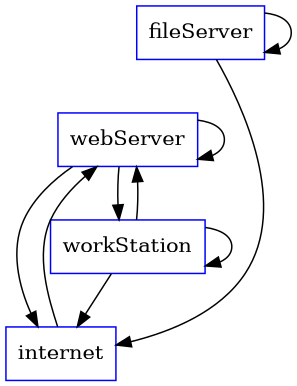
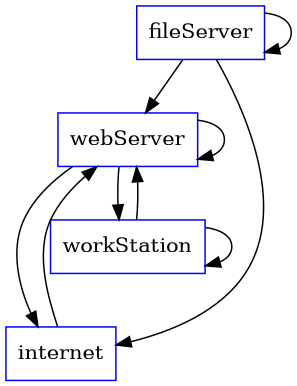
none -> (168, 80)
(98, 294) -> none
